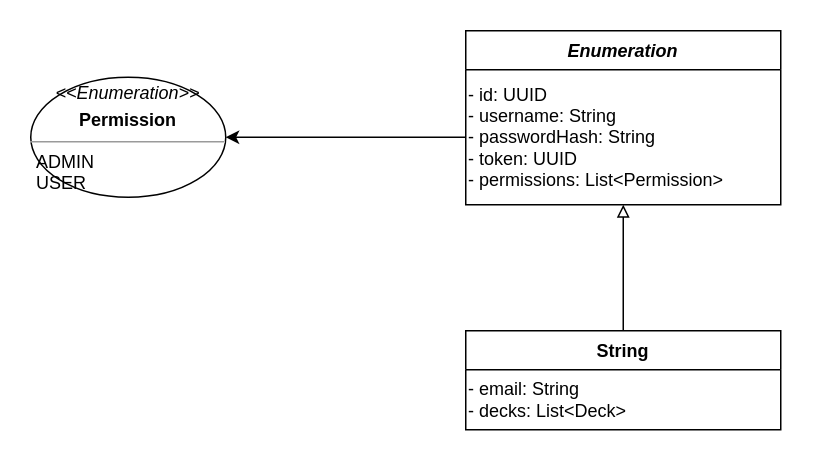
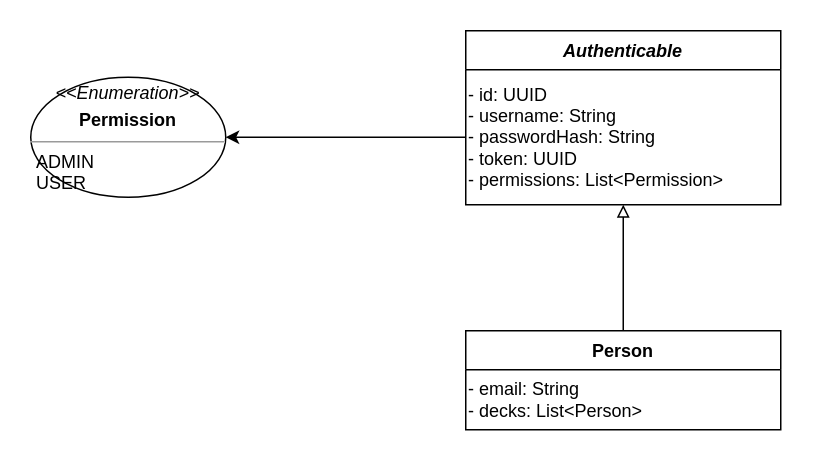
(623, 51) -> (623, 51)
(623, 351) -> (623, 351)
(555, 400) -> (565, 400)
